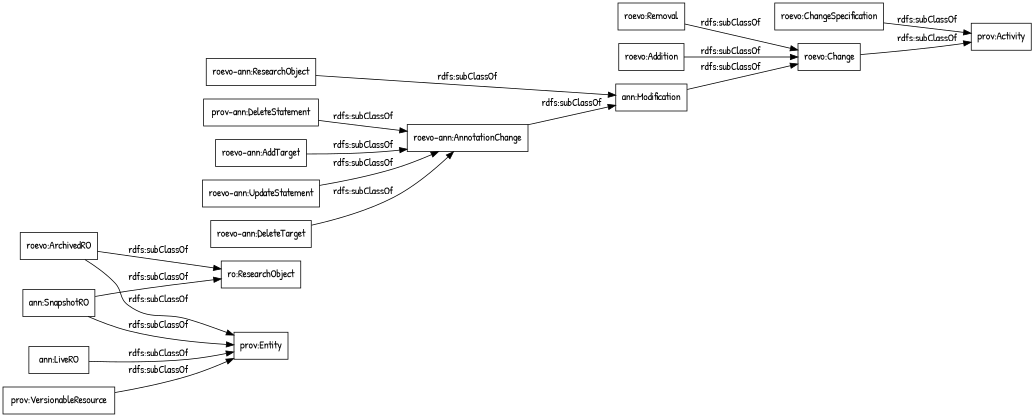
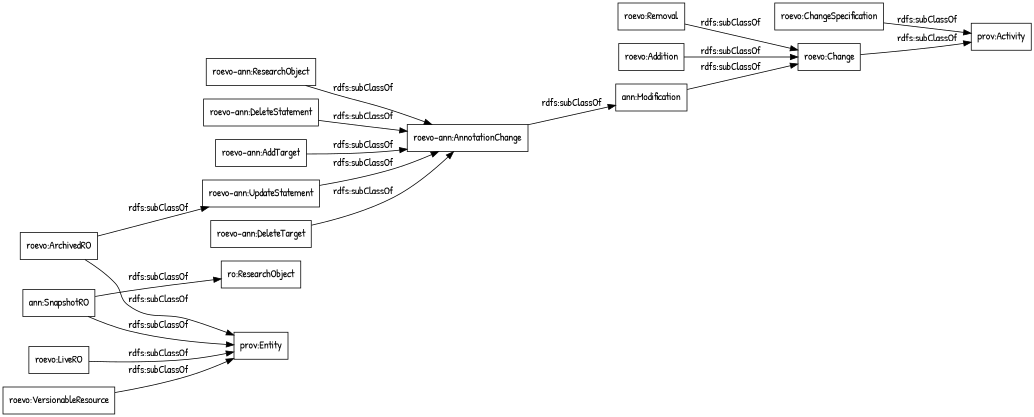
(462, 85) -> (365, 103)
(261, 112) -> (261, 112)
(156, 260) -> (149, 223)
(59, 360) -> (59, 360)
(59, 400) -> (59, 400)
